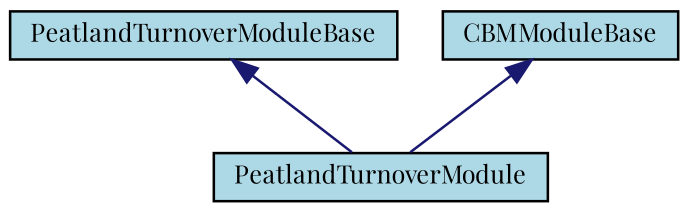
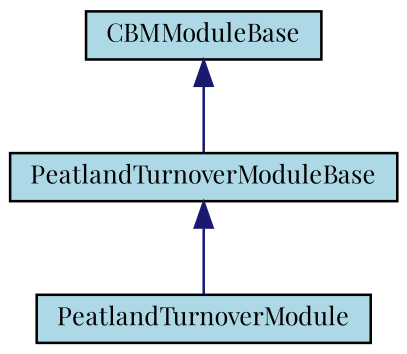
(461, 114) -> (204, 120)
